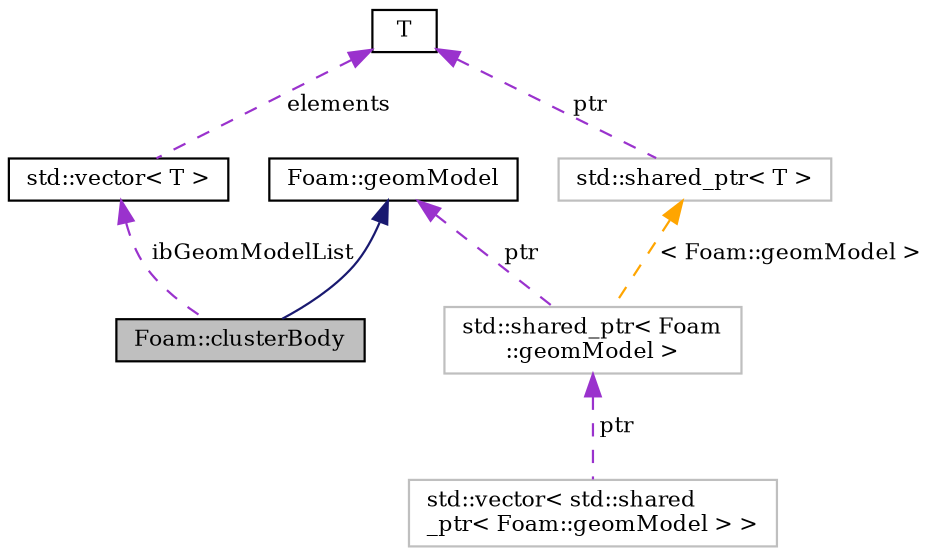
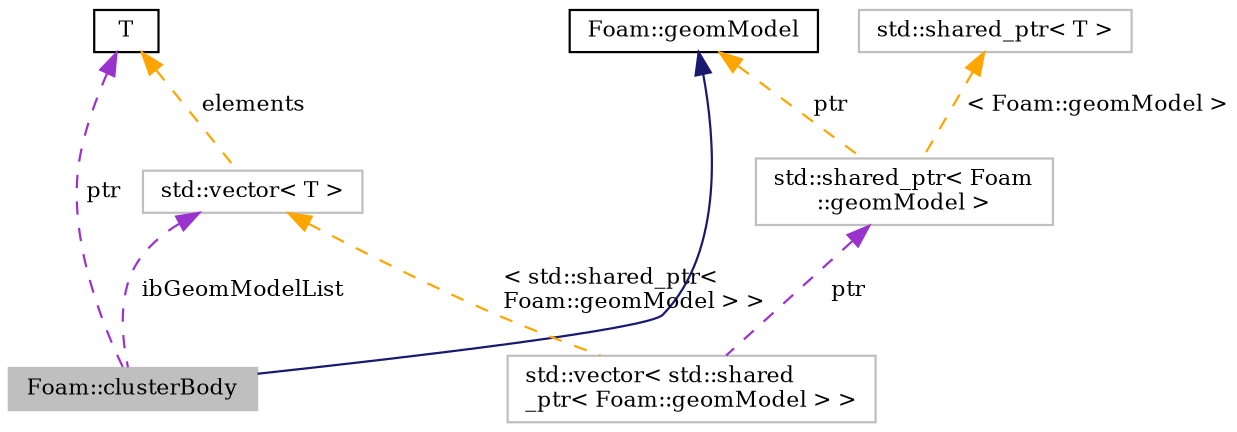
(254, 109) -> (197, 120)
(557, 109) -> (78, 222)
(119, 180) -> (253, 192)
(494, 261) -> (800, 112)
none -> (452, 295)
(241, 340) -> (133, 389)
